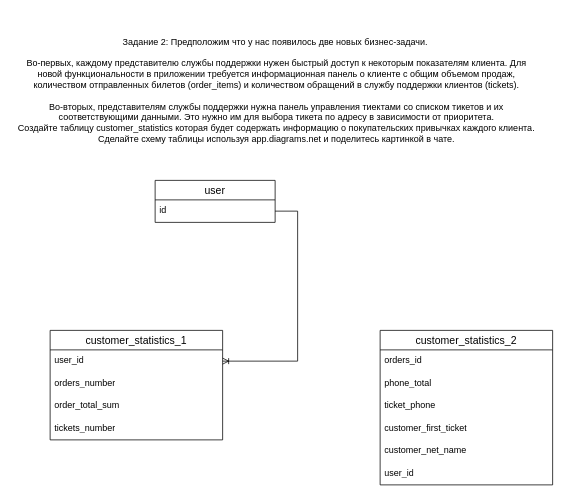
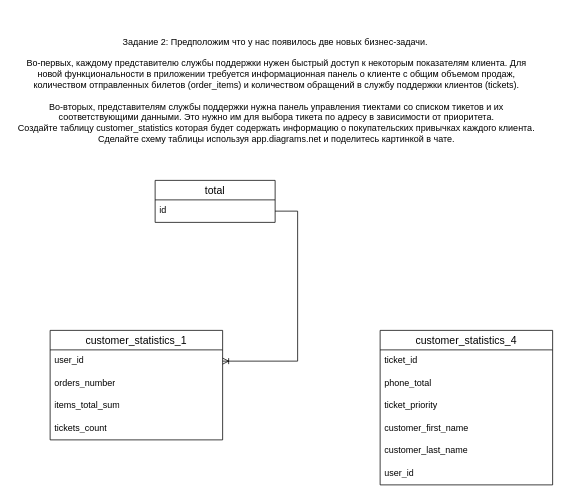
(215, 191) -> (215, 191)
(466, 341) -> (466, 341)
(406, 361) -> (405, 361)
(91, 406) -> (90, 406)
(413, 406) -> (419, 406)
(88, 428) -> (86, 428)
(435, 428) -> (431, 428)
(427, 451) -> (429, 451)
